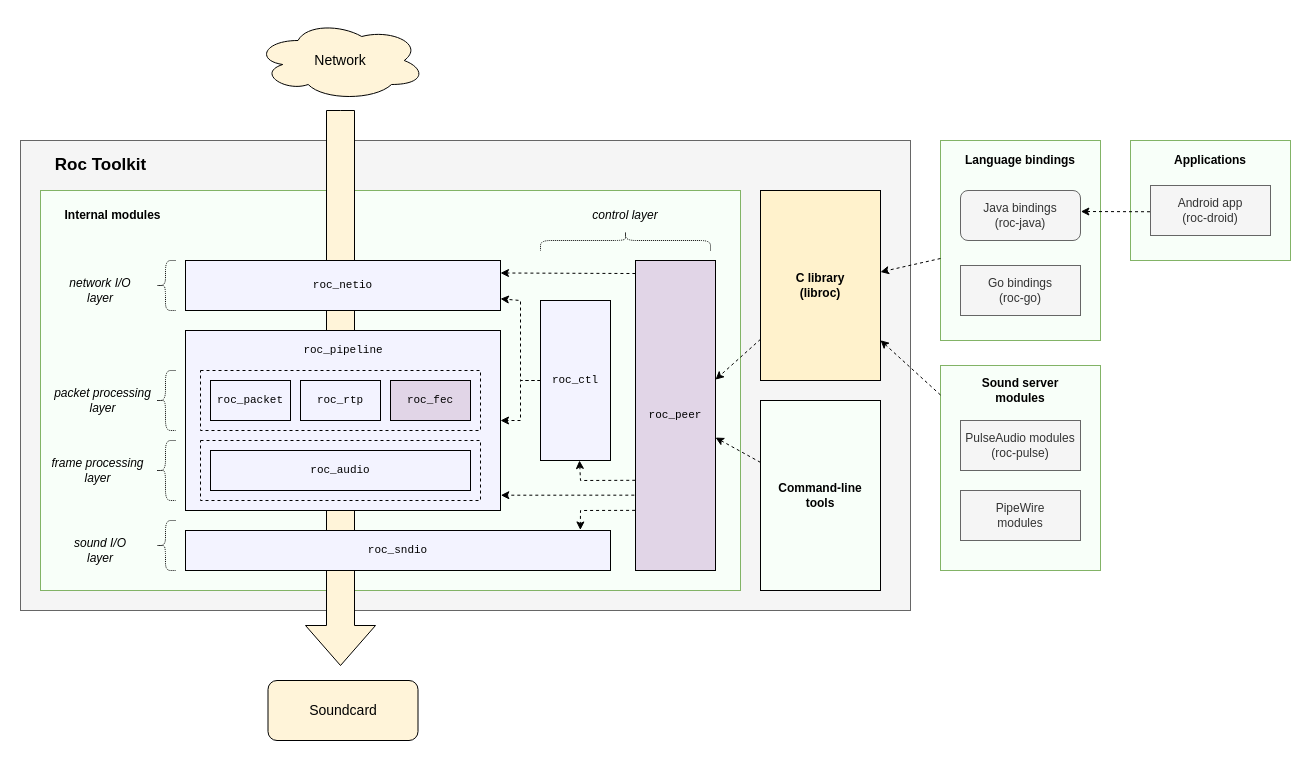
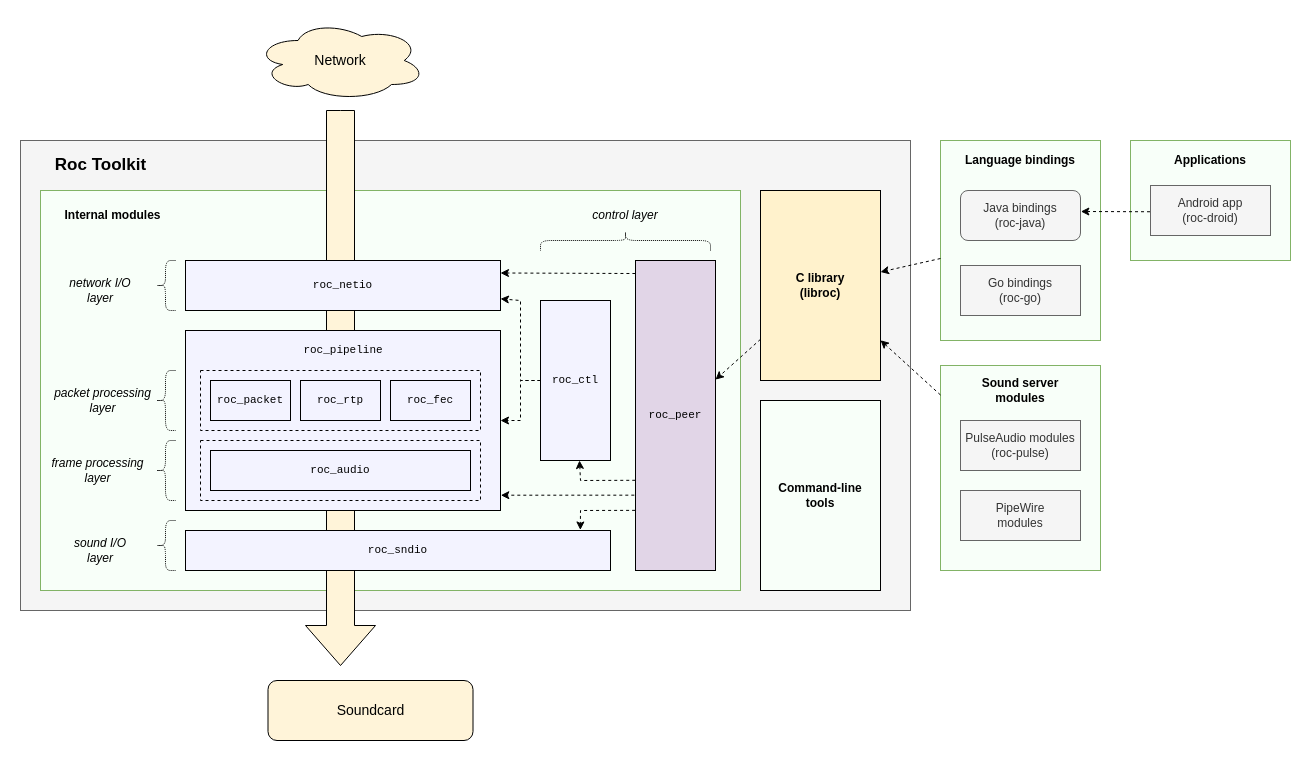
(431, 401) -> (431, 401)
(741, 452) -> none
(343, 711) -> (371, 711)
